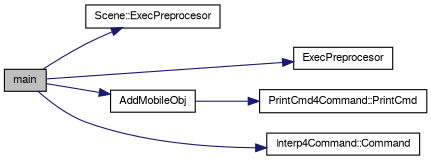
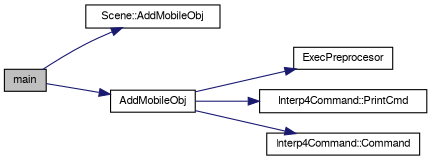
(153, 16) -> (153, 16)
(165, 71) -> (240, 82)
(343, 101) -> (343, 101)
(141, 137) -> (240, 121)
